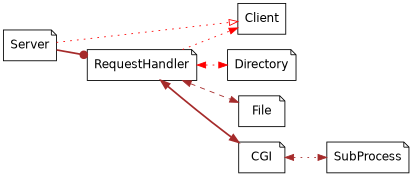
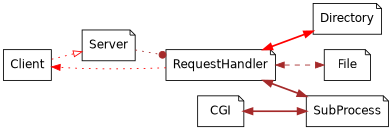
(143, 32) -> (63, 57)
(68, 52) -> (147, 52)
(212, 65) -> (288, 40)
(199, 112) -> (285, 88)
(306, 157) -> (275, 111)
